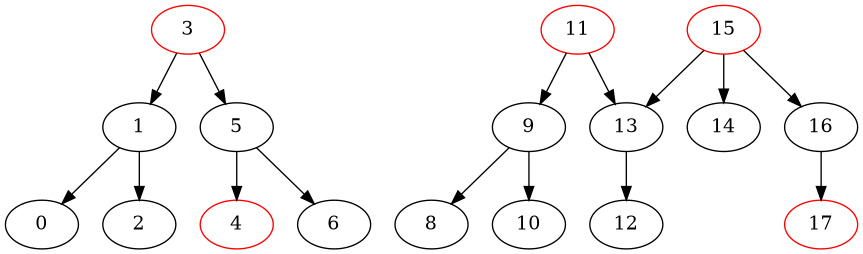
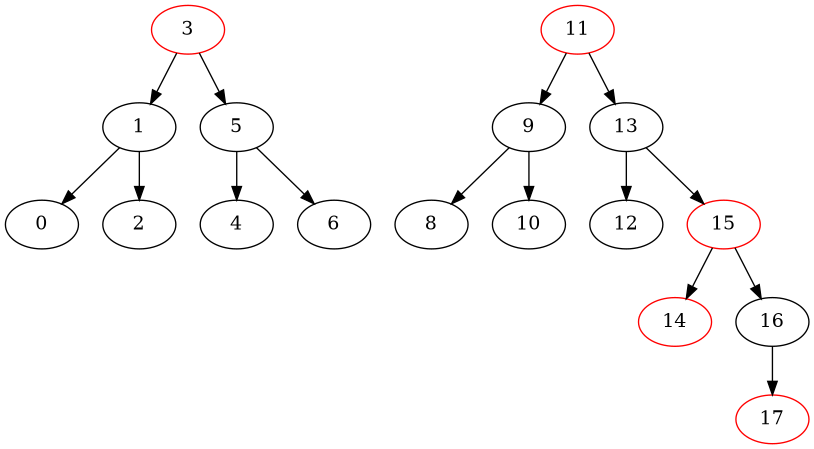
(680, 74) -> (670, 171)
(724, 127) -> (675, 322)
(237, 225) -> (237, 225)
